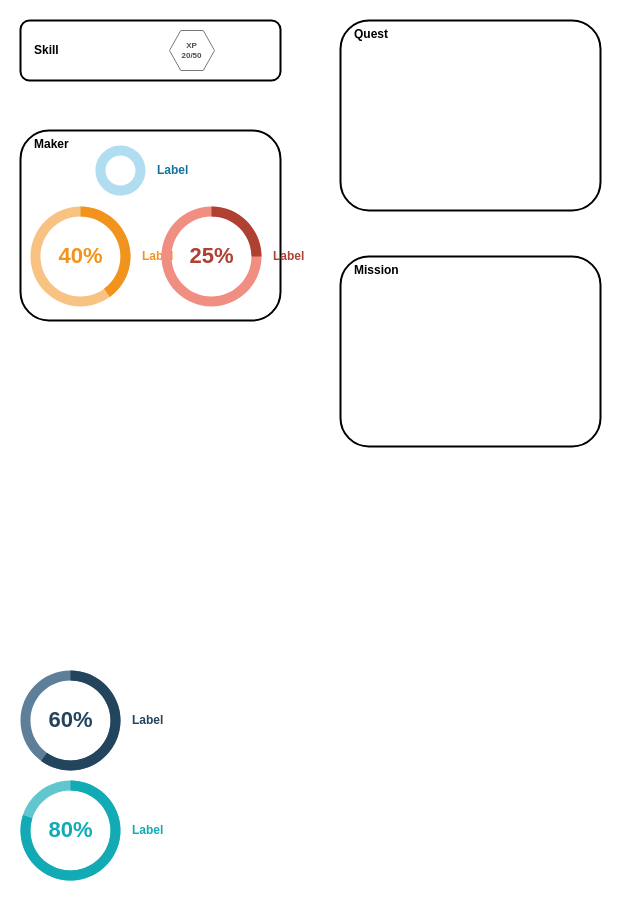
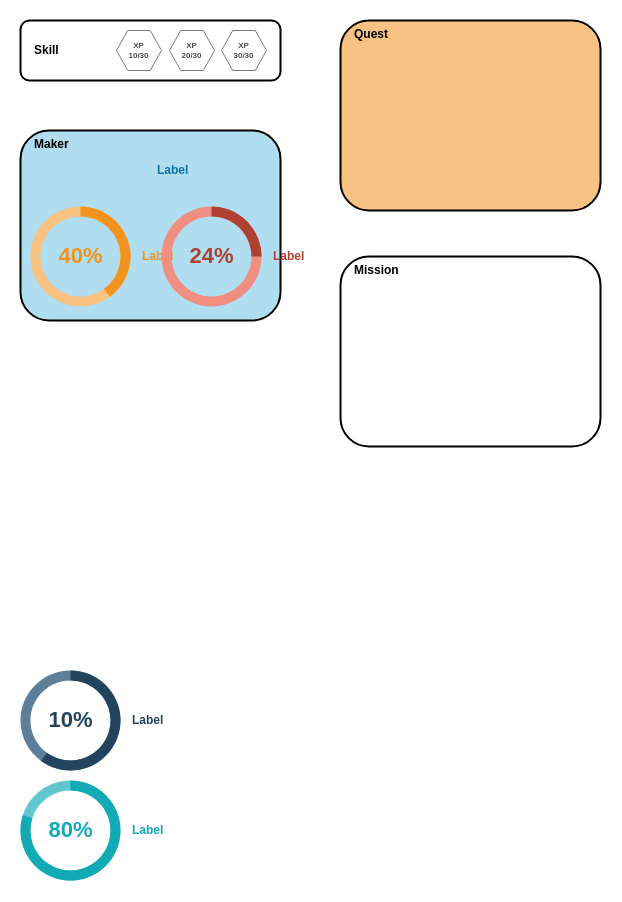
none -> (139, 51)
(192, 51) -> (192, 51)
none -> (244, 51)
(471, 116) -> (471, 116)
(151, 226) -> (151, 226)
(212, 257) -> (212, 257)
(71, 721) -> (71, 721)
